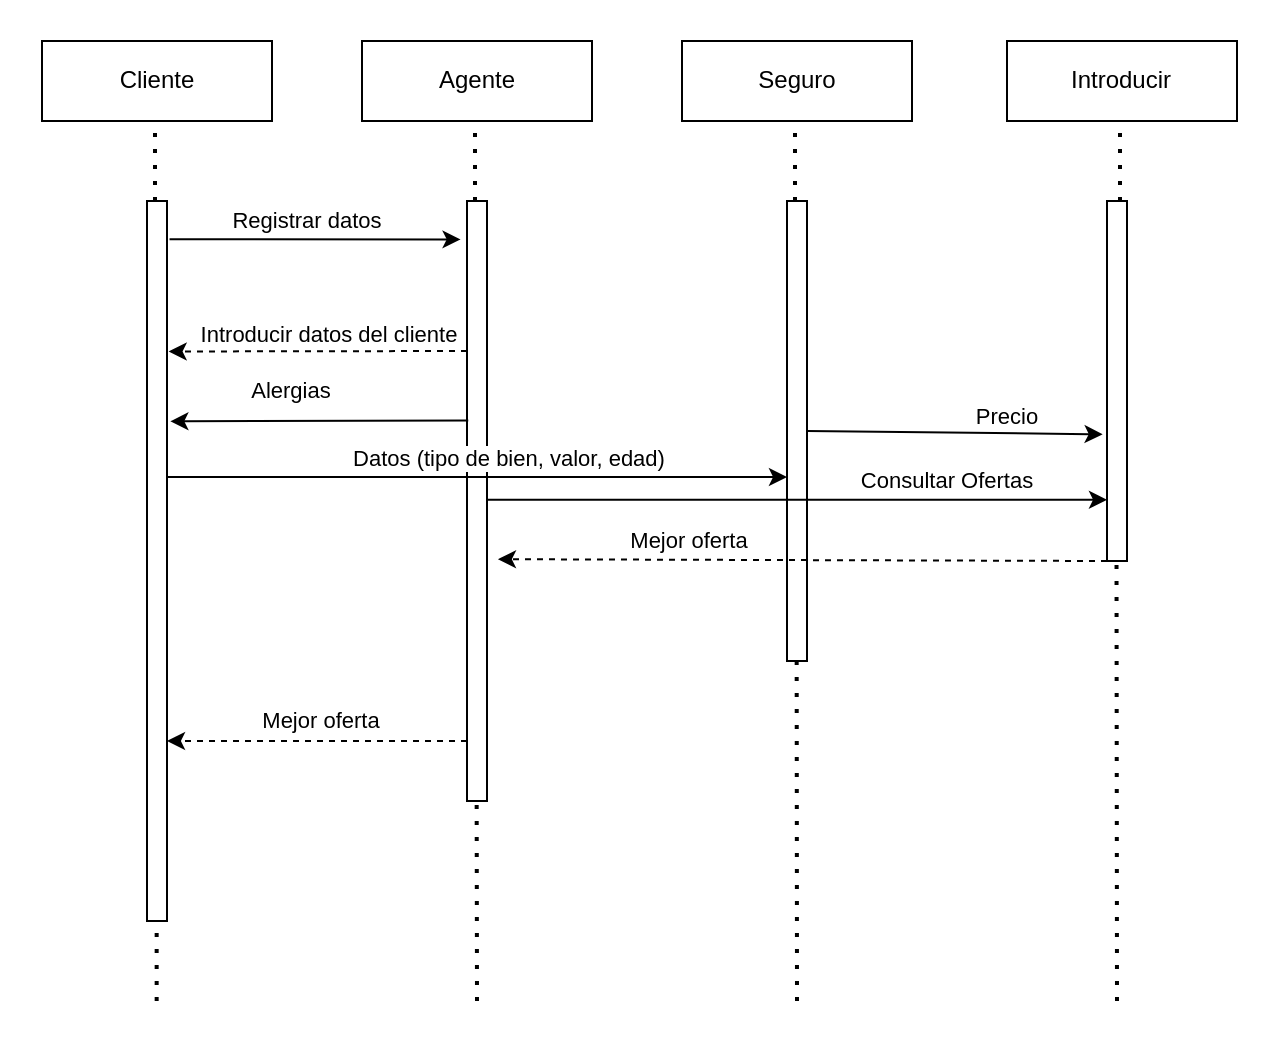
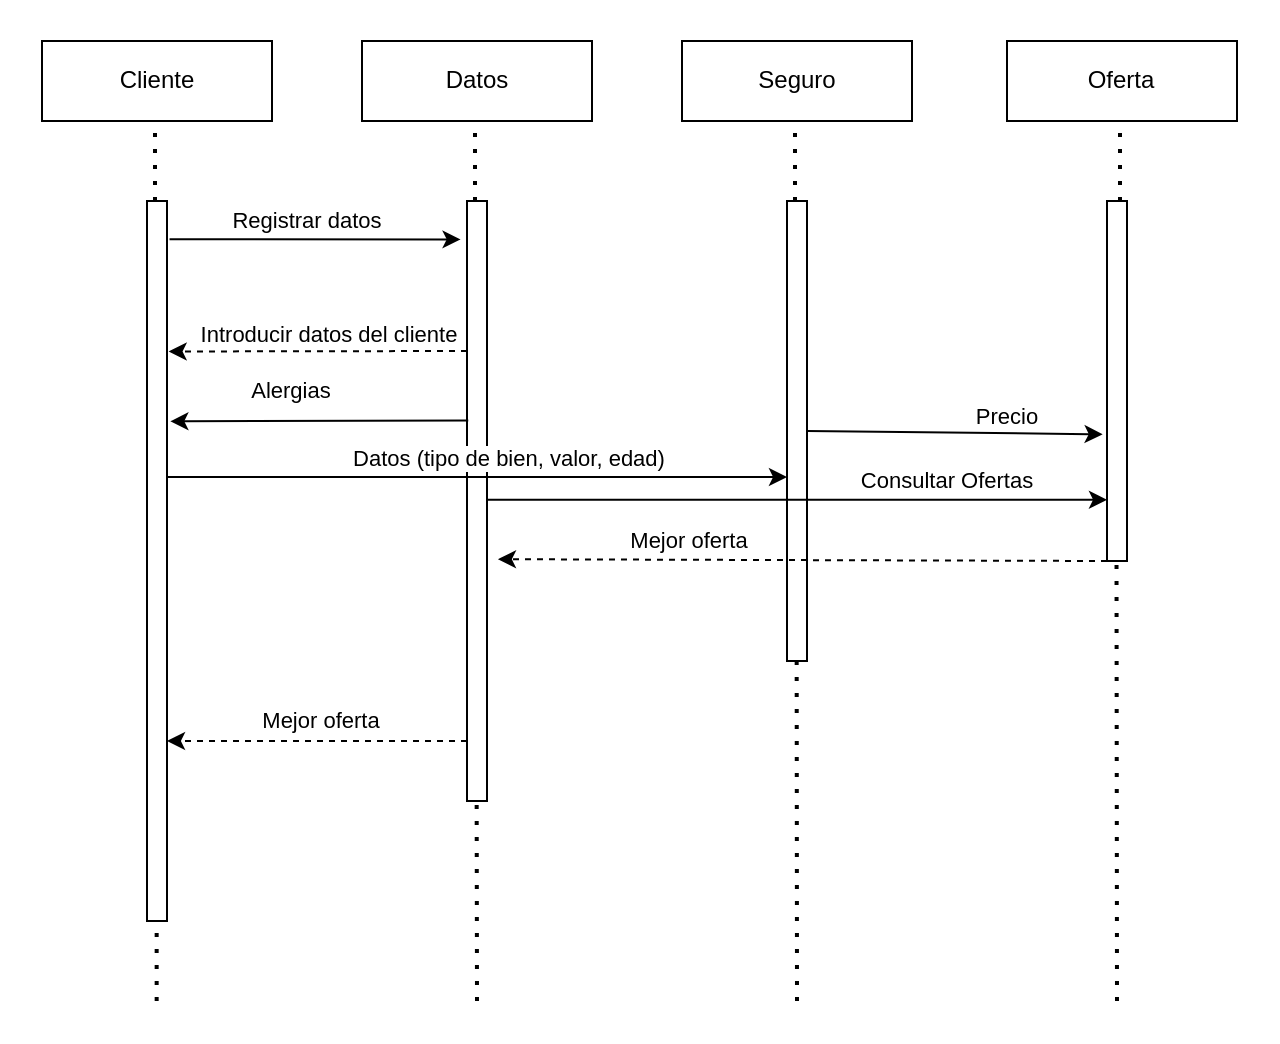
(478, 81) -> (478, 81)
(1122, 81) -> (1122, 81)
